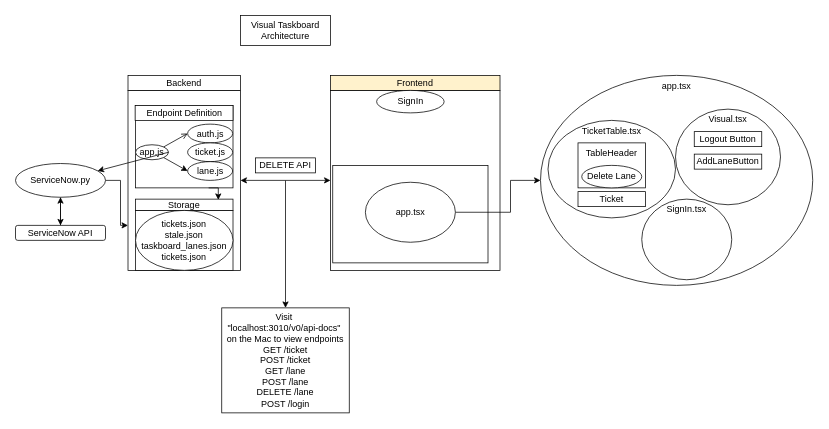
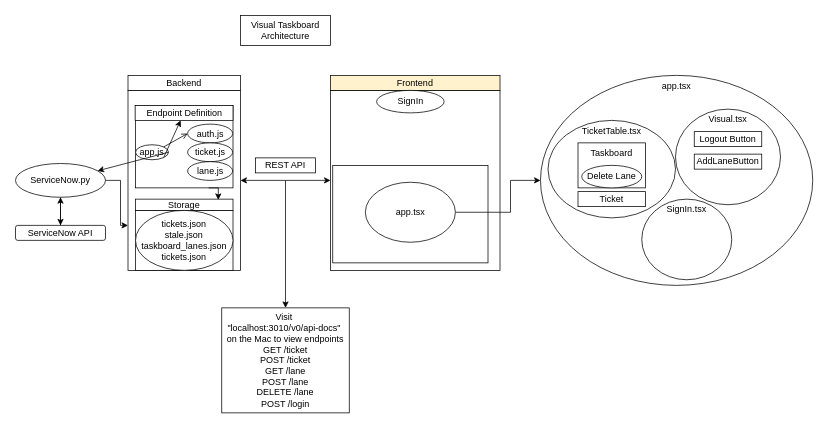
(612, 154) -> (612, 154)
(173, 163) -> (171, 140)
(285, 165) -> (285, 165)
